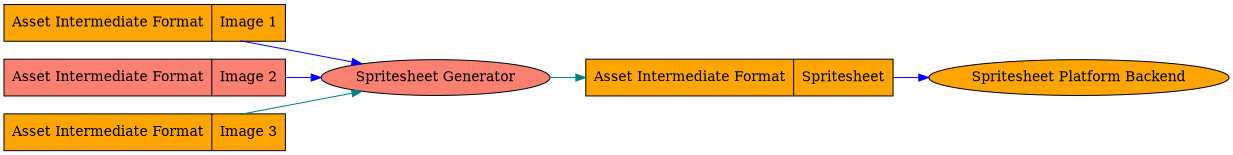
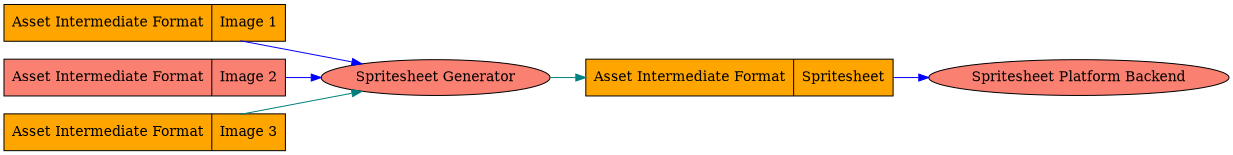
(1079, 78) -> (1079, 78)
